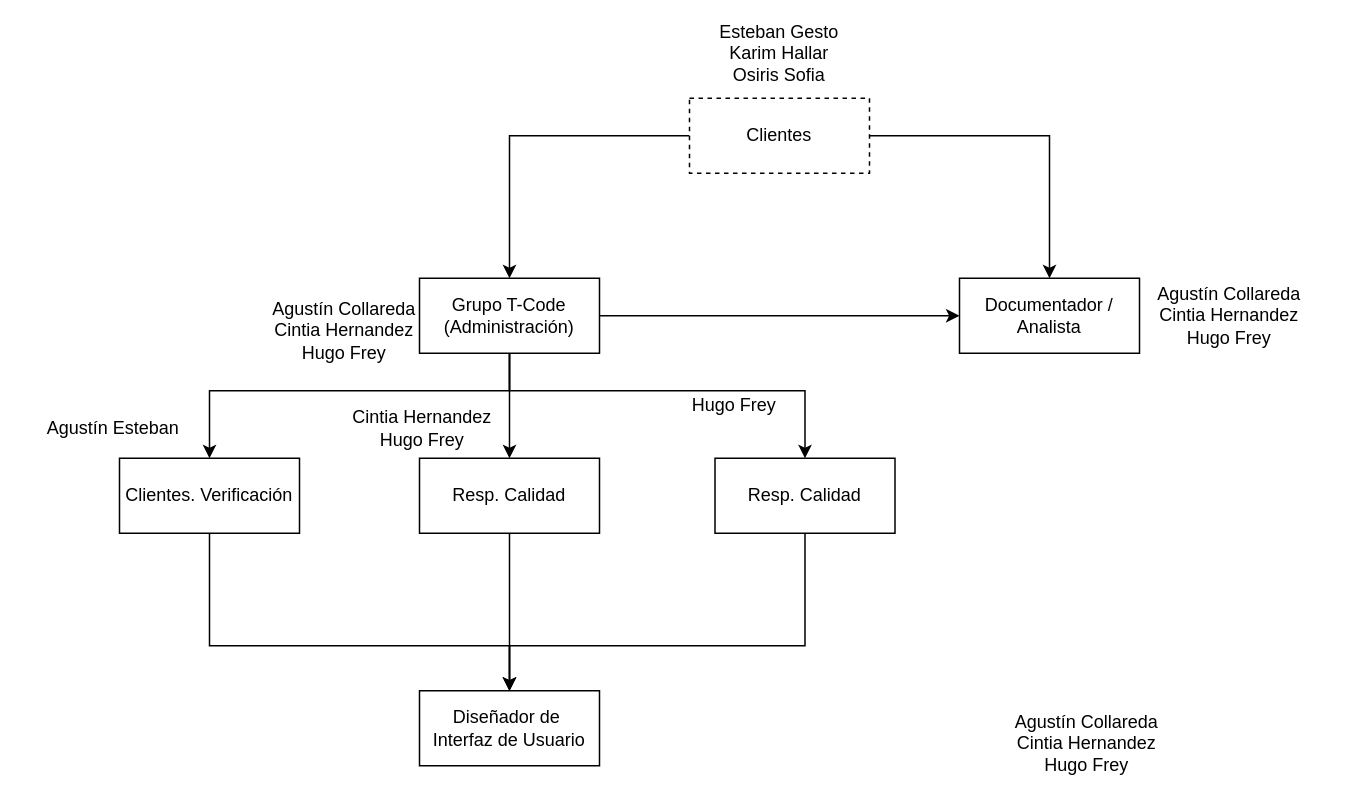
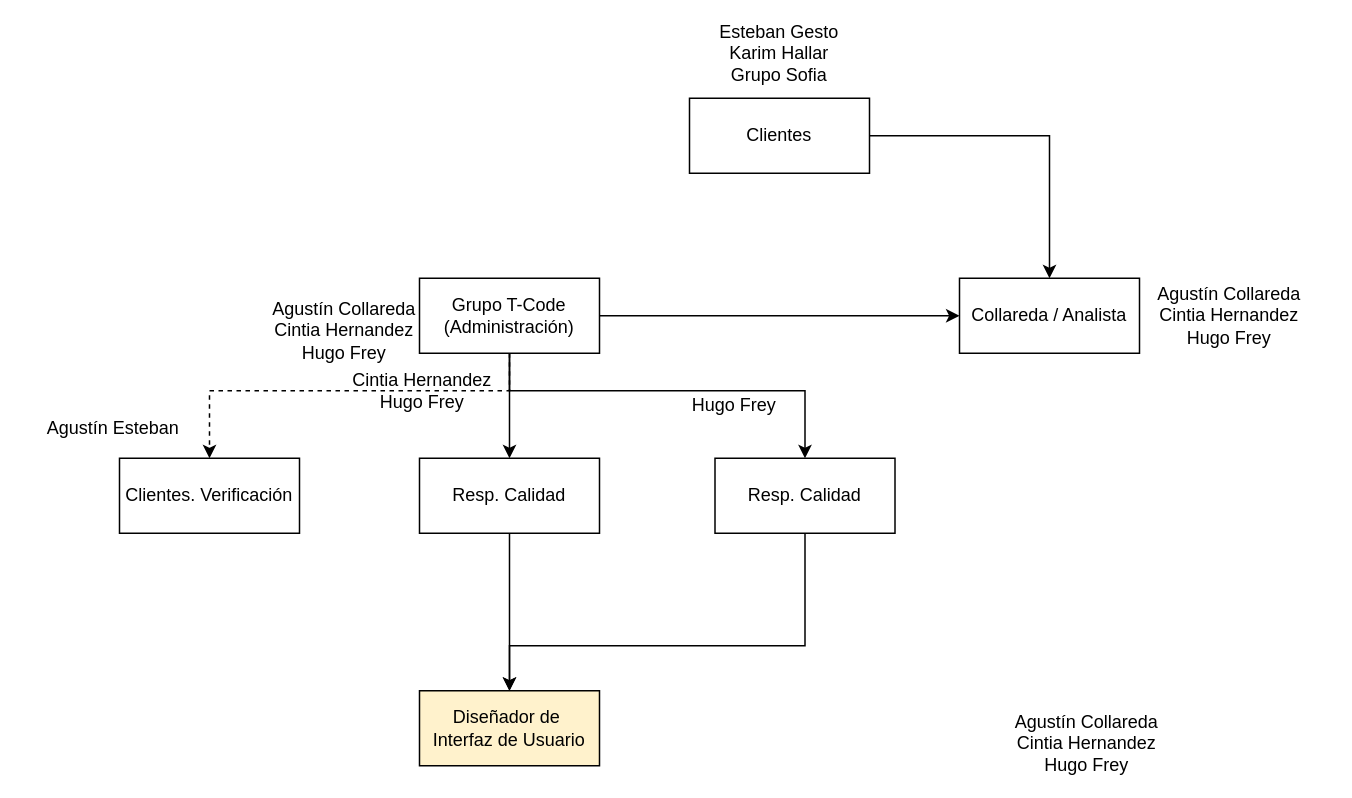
(779, 53) -> (779, 53)
(533, 136) -> none
(779, 136) -> (779, 136)
(1049, 316) -> (1049, 316)
(330, 391) -> (330, 391)
(422, 428) -> (422, 391)
(302, 646) -> none
(509, 728) -> (509, 728)
